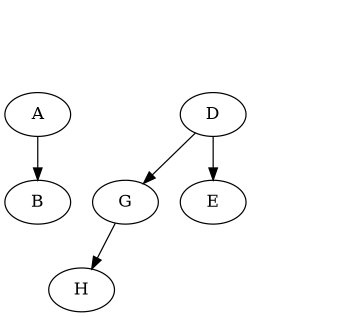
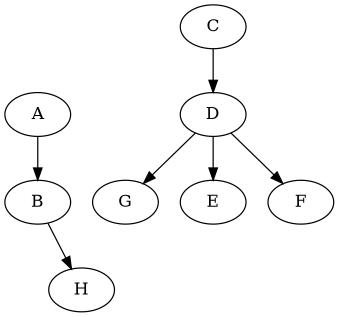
none -> (213, 27)
none -> (301, 202)
(106, 241) -> (57, 241)
